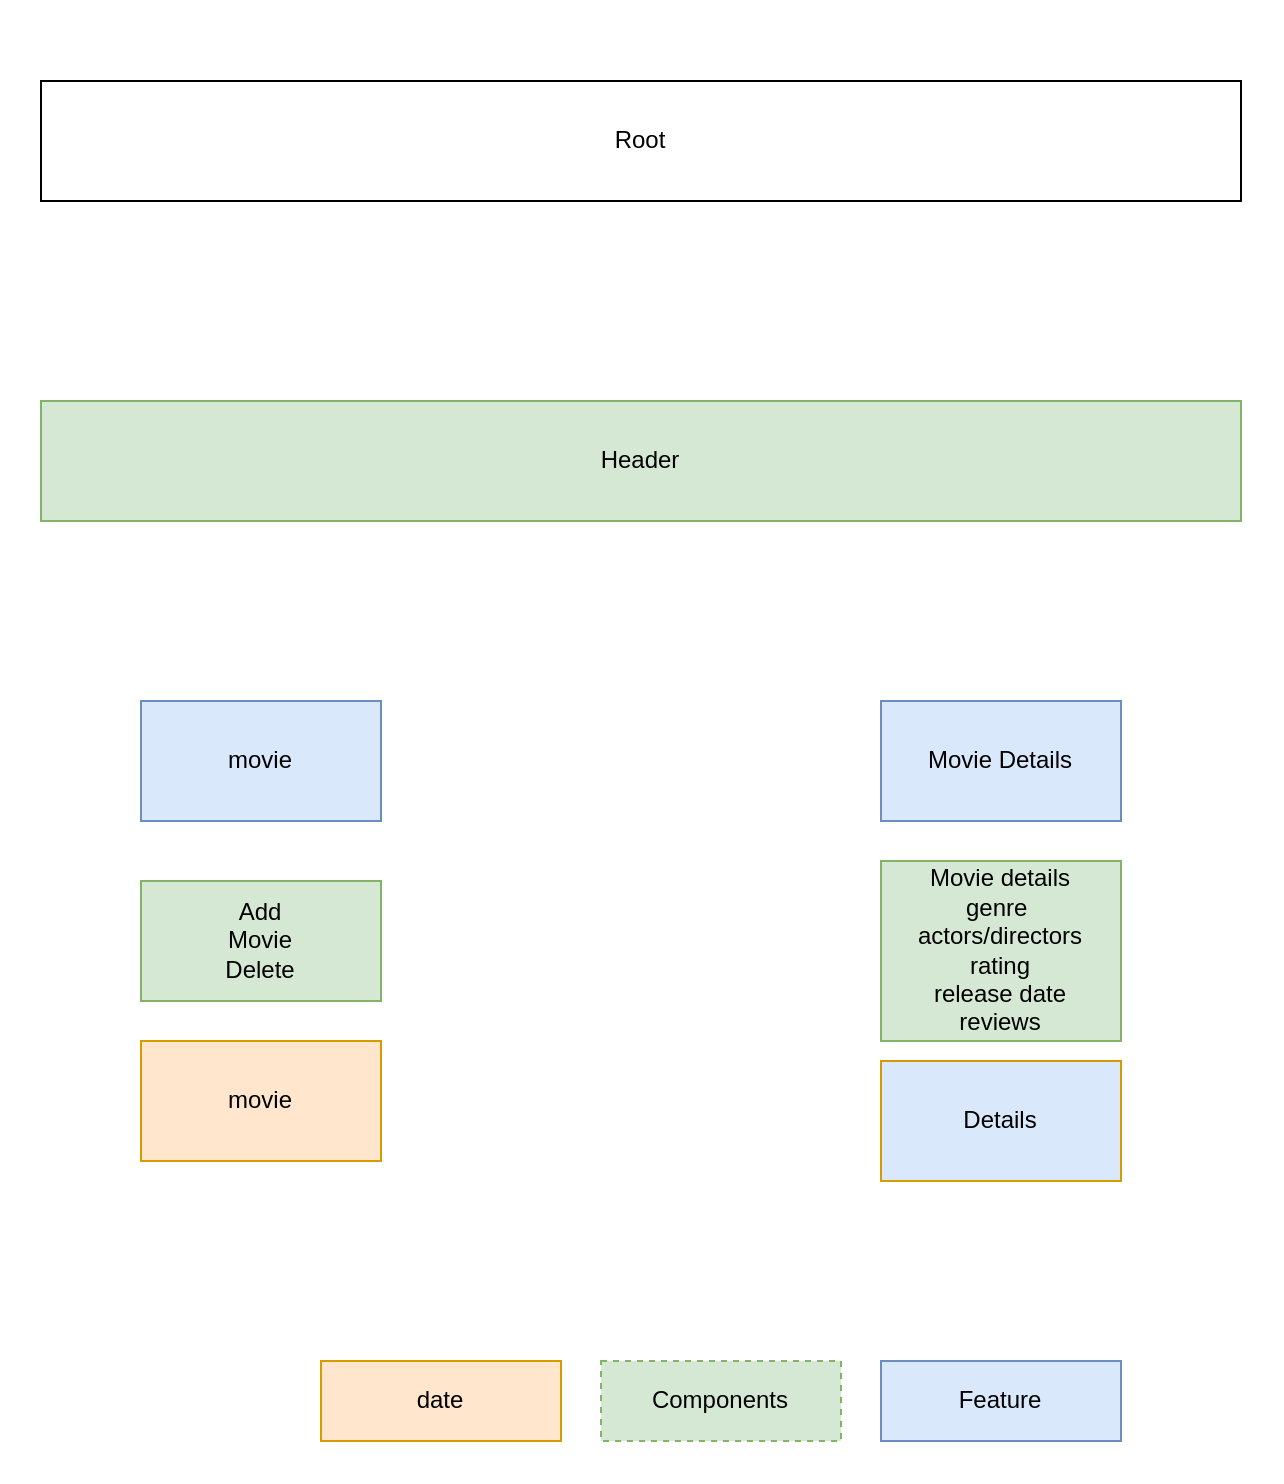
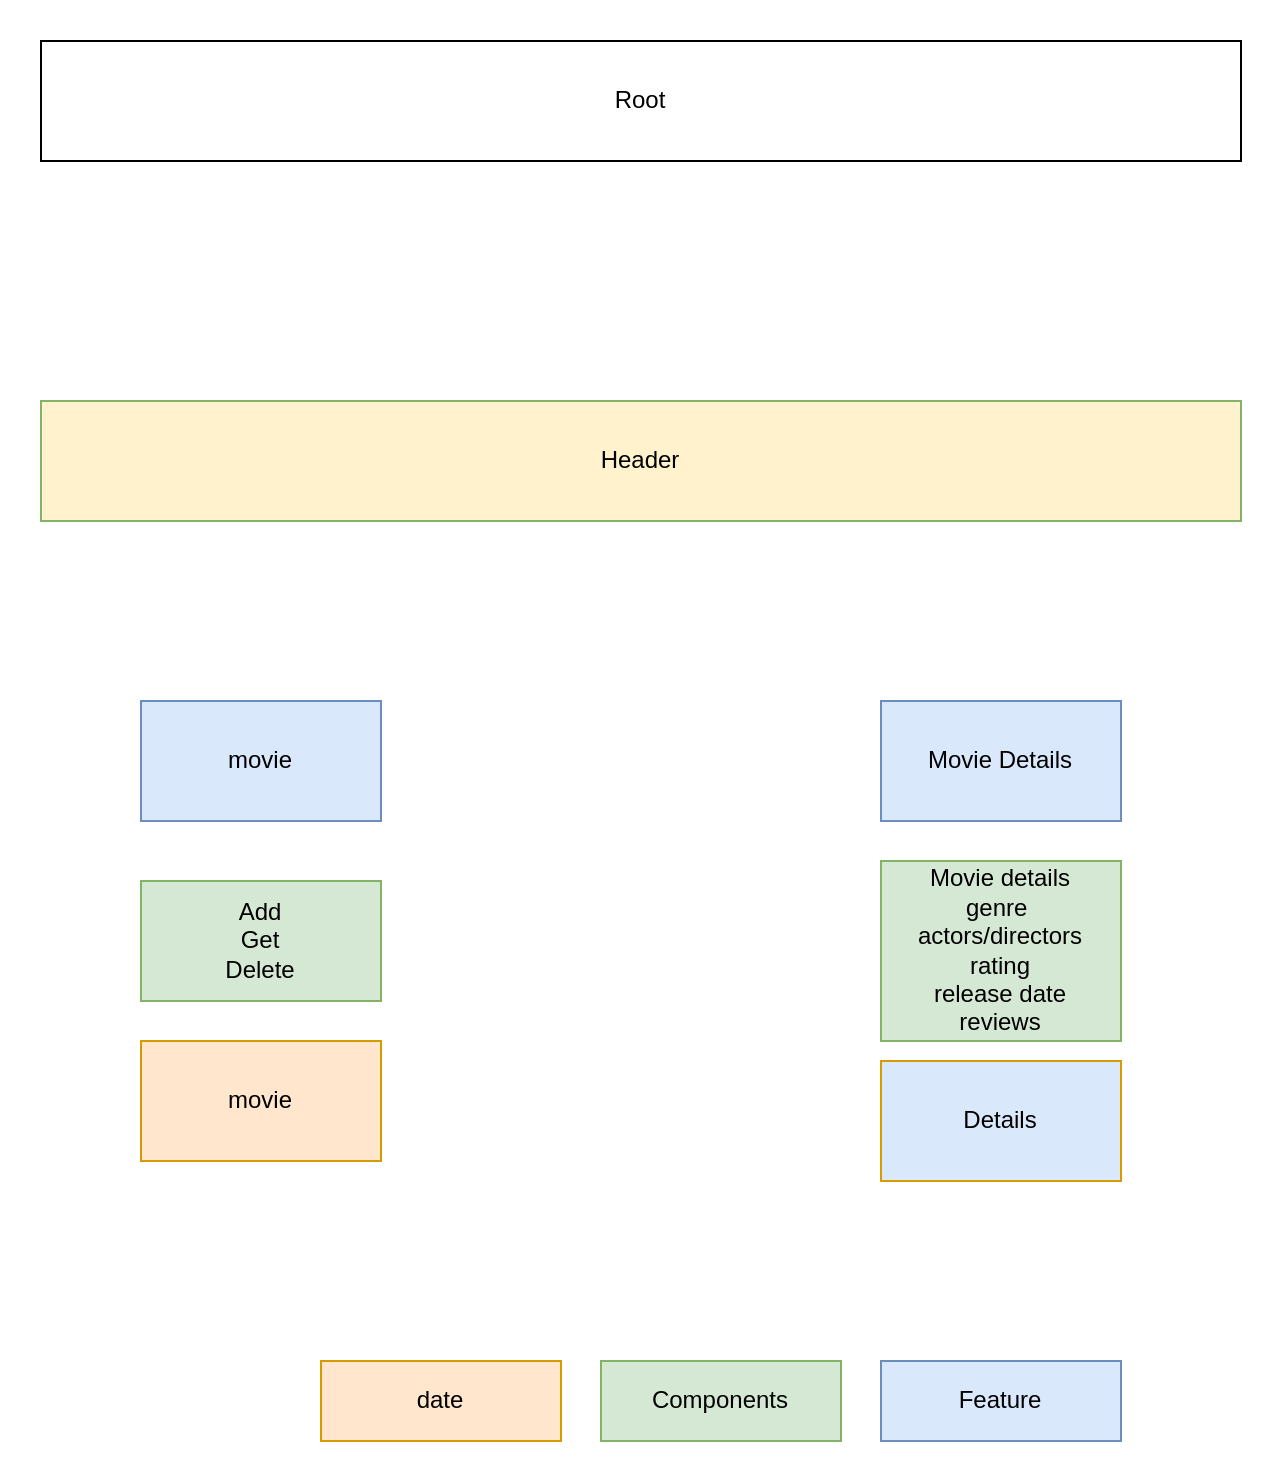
(641, 141) -> (641, 101)
(641, 461) -> (641, 461)
(261, 941) -> (261, 941)
(721, 1401) -> (721, 1401)
